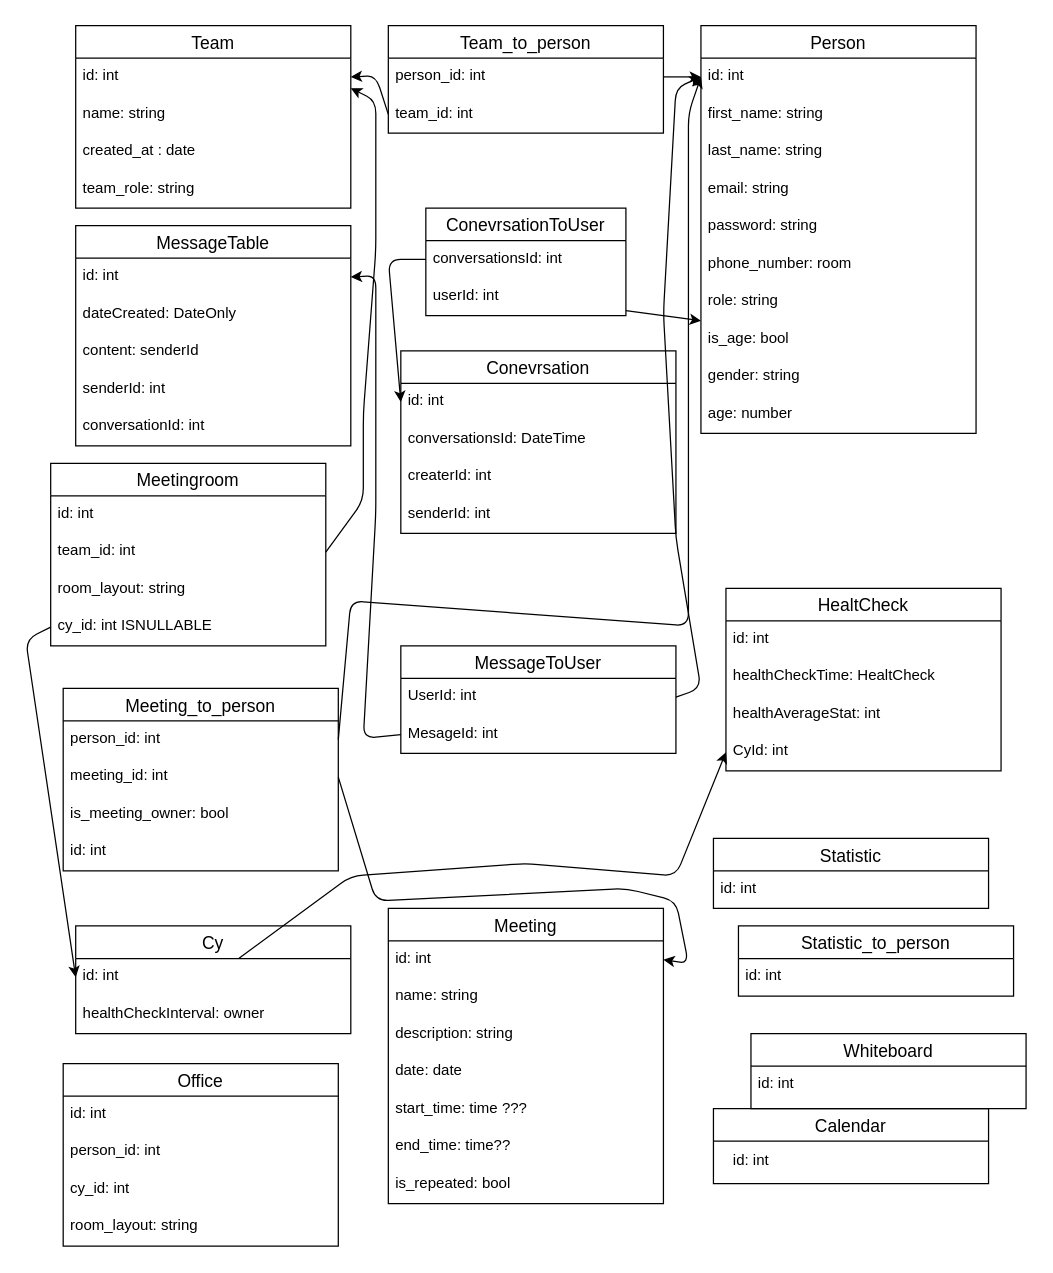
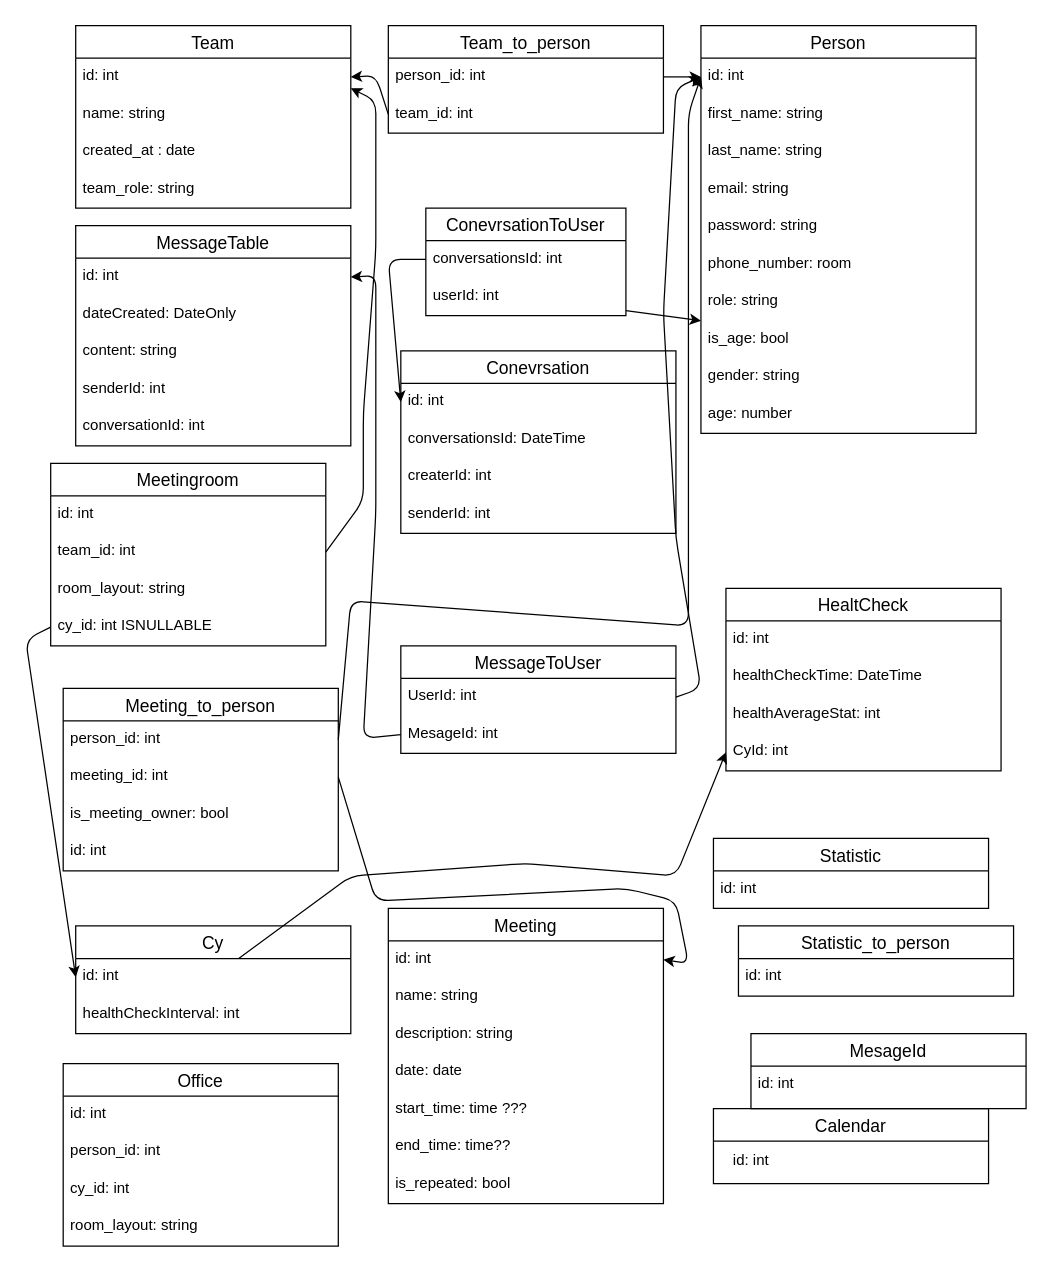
(150, 350) -> (140, 350)
(836, 675) -> (828, 675)
(184, 1013) -> (174, 1013)
(888, 1050) -> (888, 1050)
